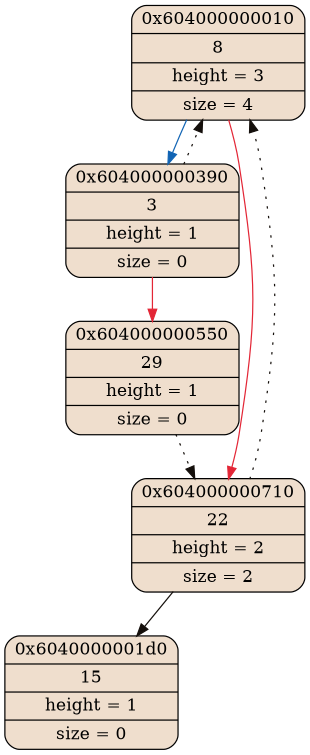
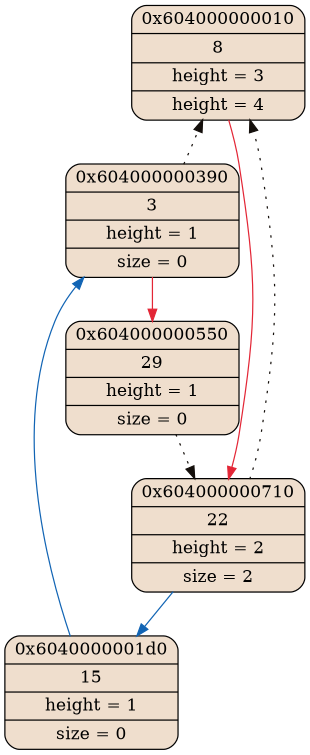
(218, 105) -> (218, 105)
(179, 136) -> (35, 459)
(159, 609) -> (159, 609)
